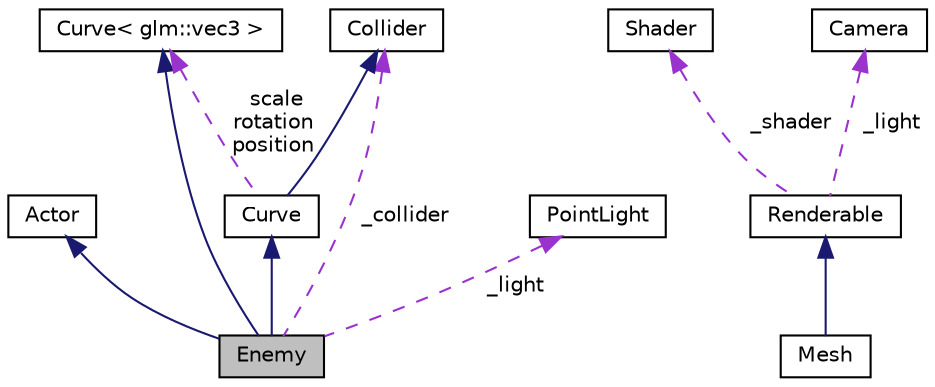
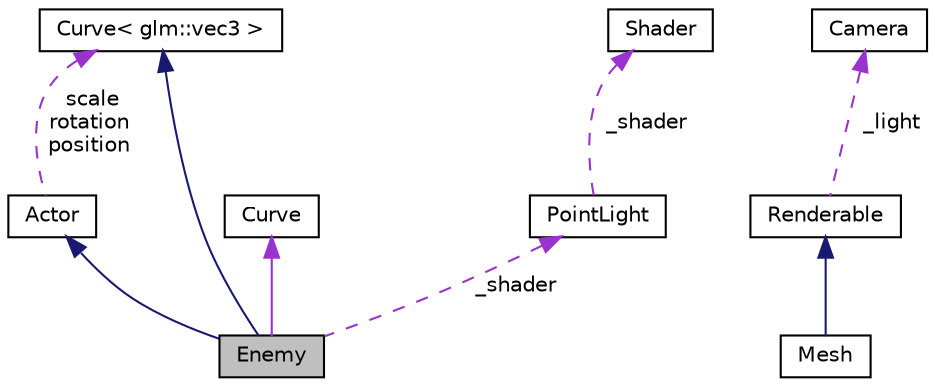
(387, 30) -> none
(217, 134) -> (37, 122)
(729, 141) -> (590, 127)
(513, 286) -> (513, 286)
(272, 297) -> (272, 297)
